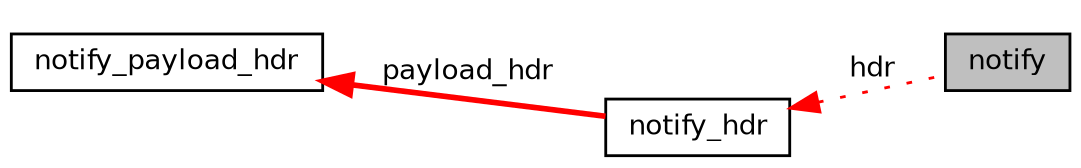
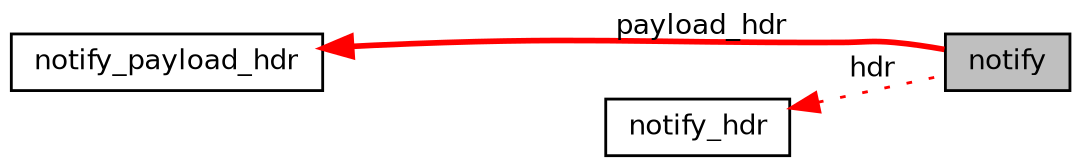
(479, 101) -> (648, 41)
